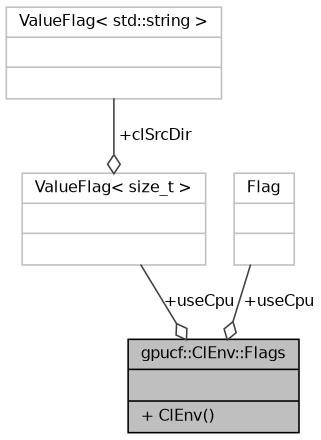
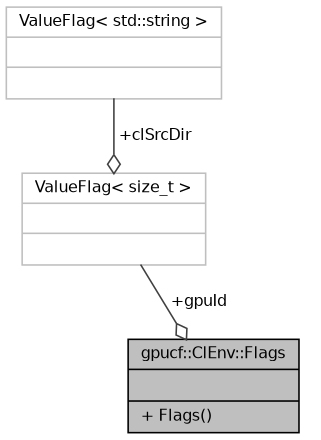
(264, 219) -> none
(197, 302) -> (197, 302)
(178, 416) -> (177, 416)
